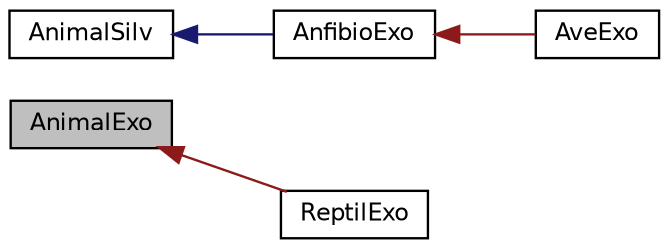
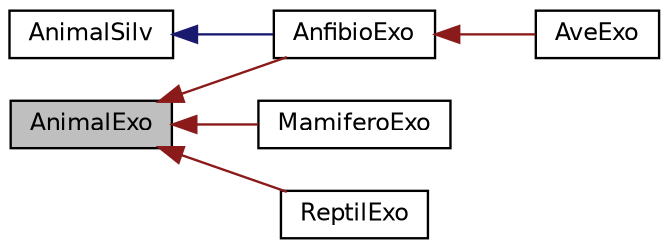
none -> (234, 75)
none -> (354, 124)
